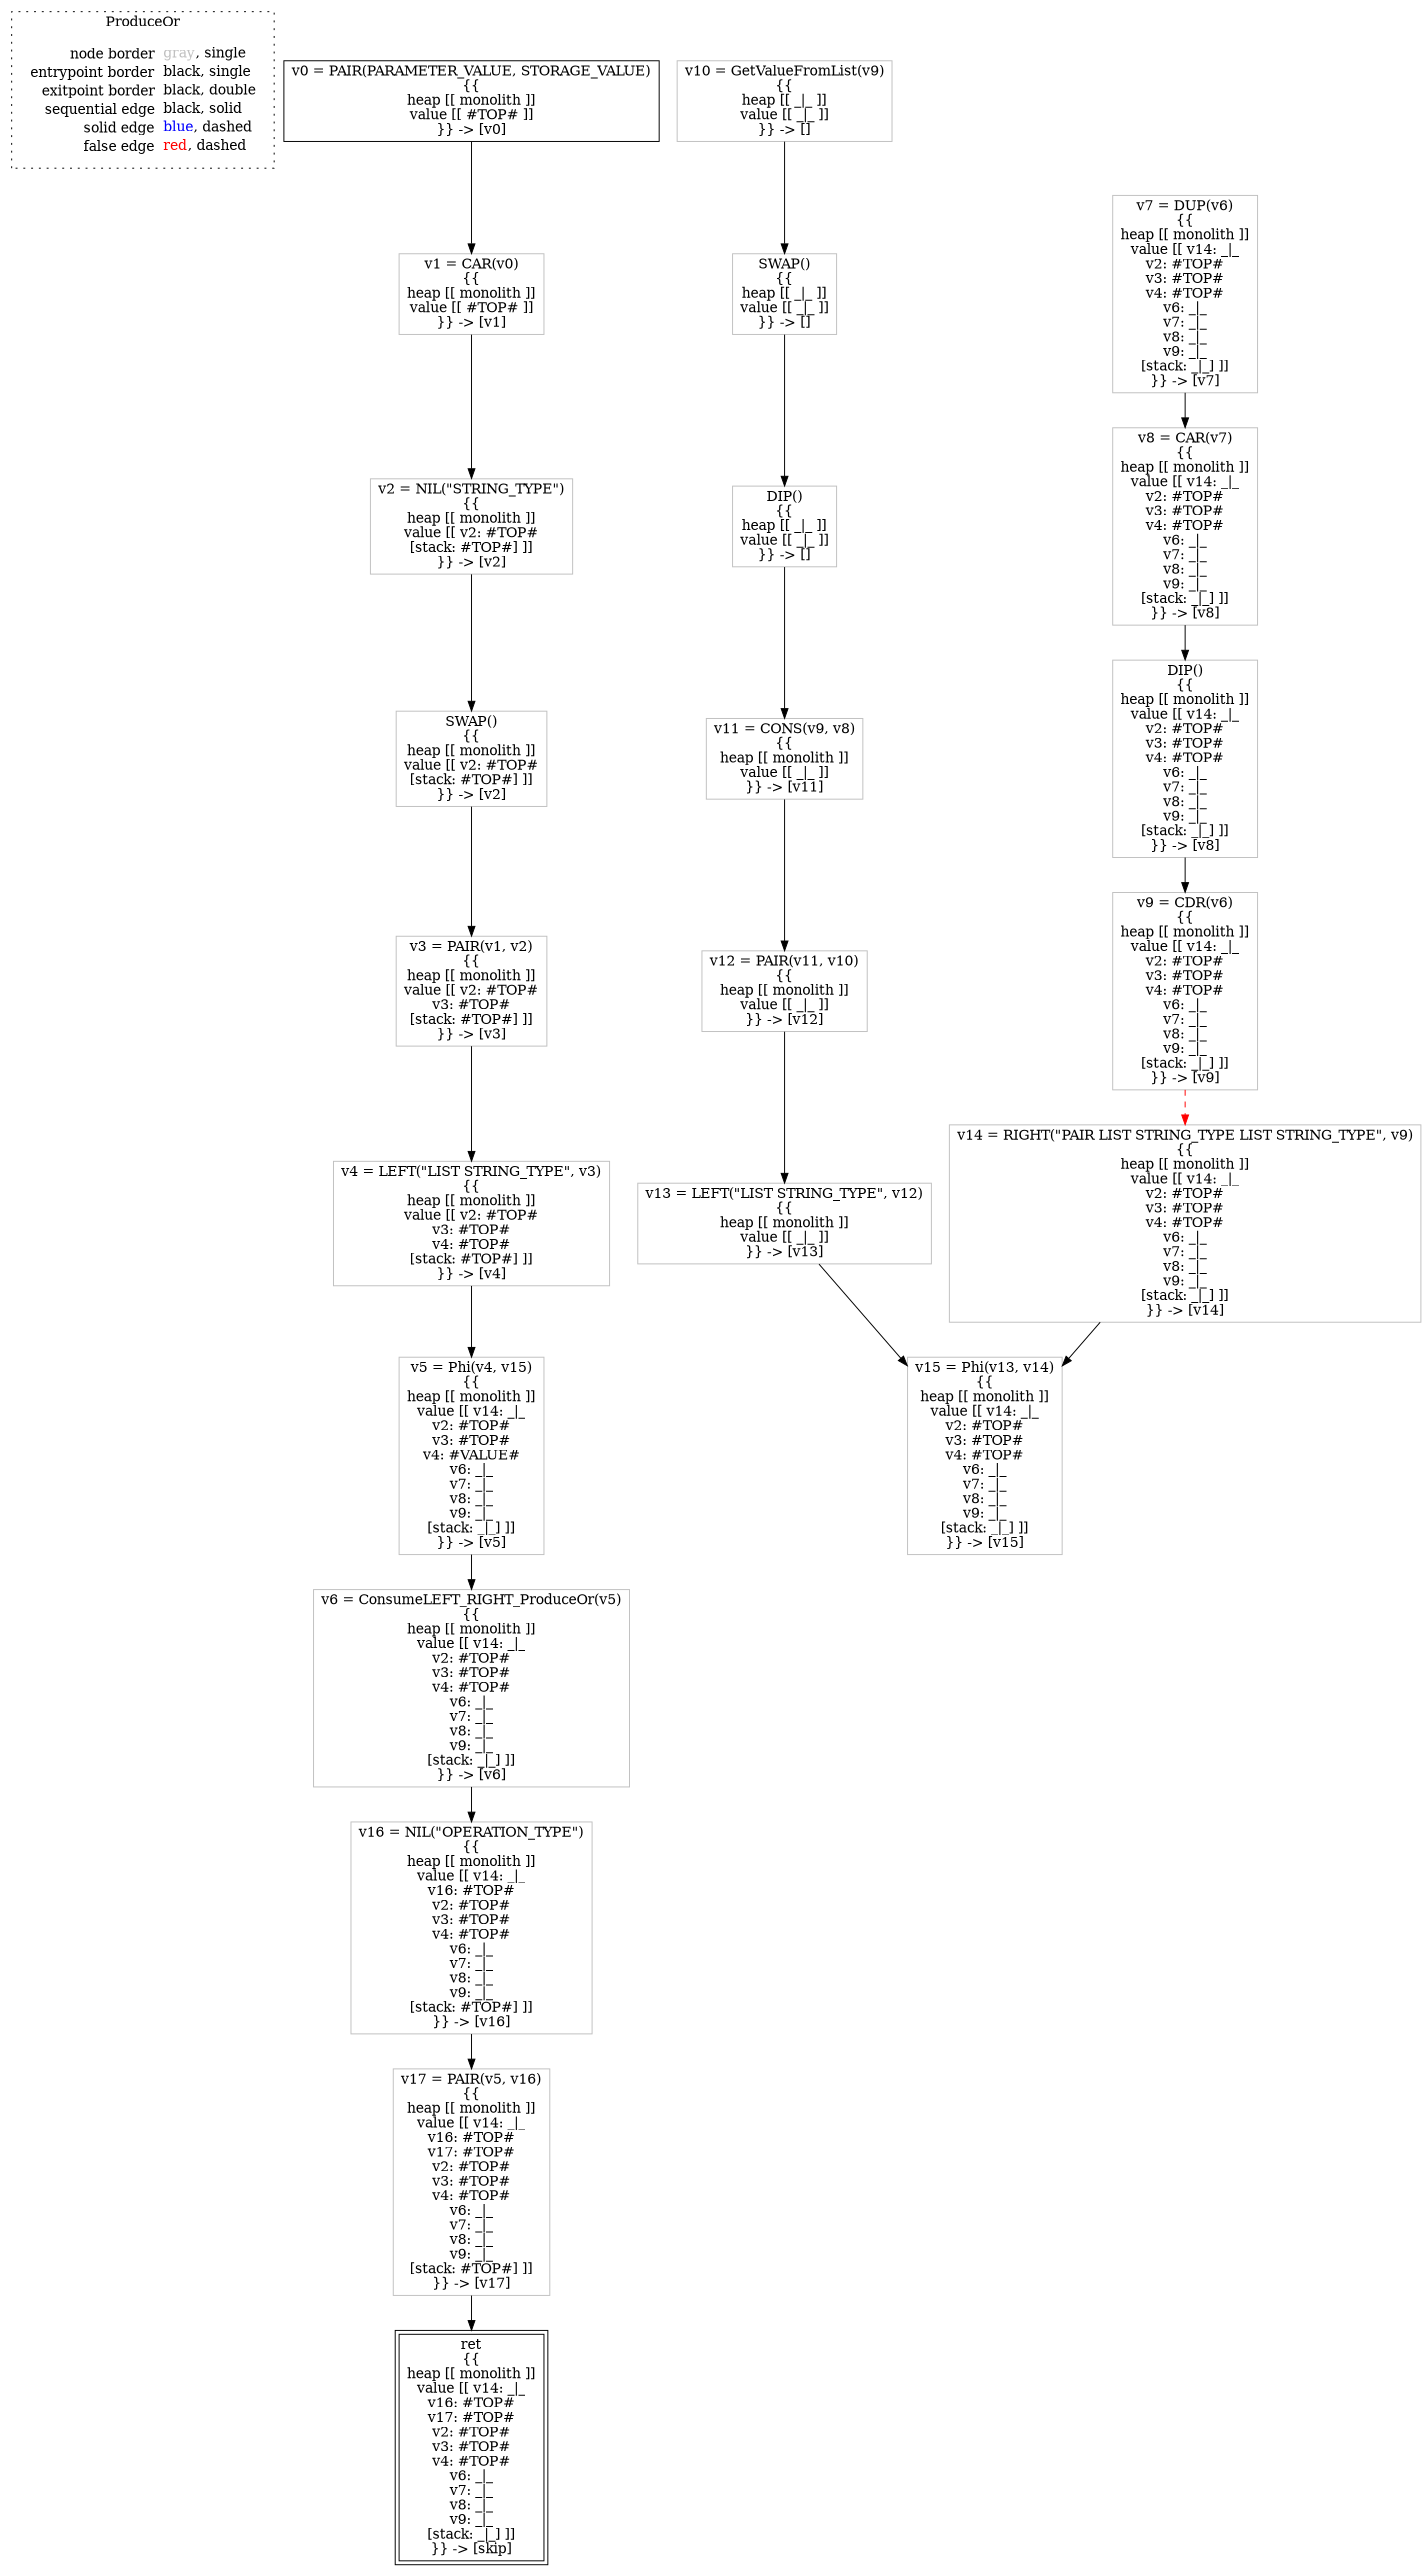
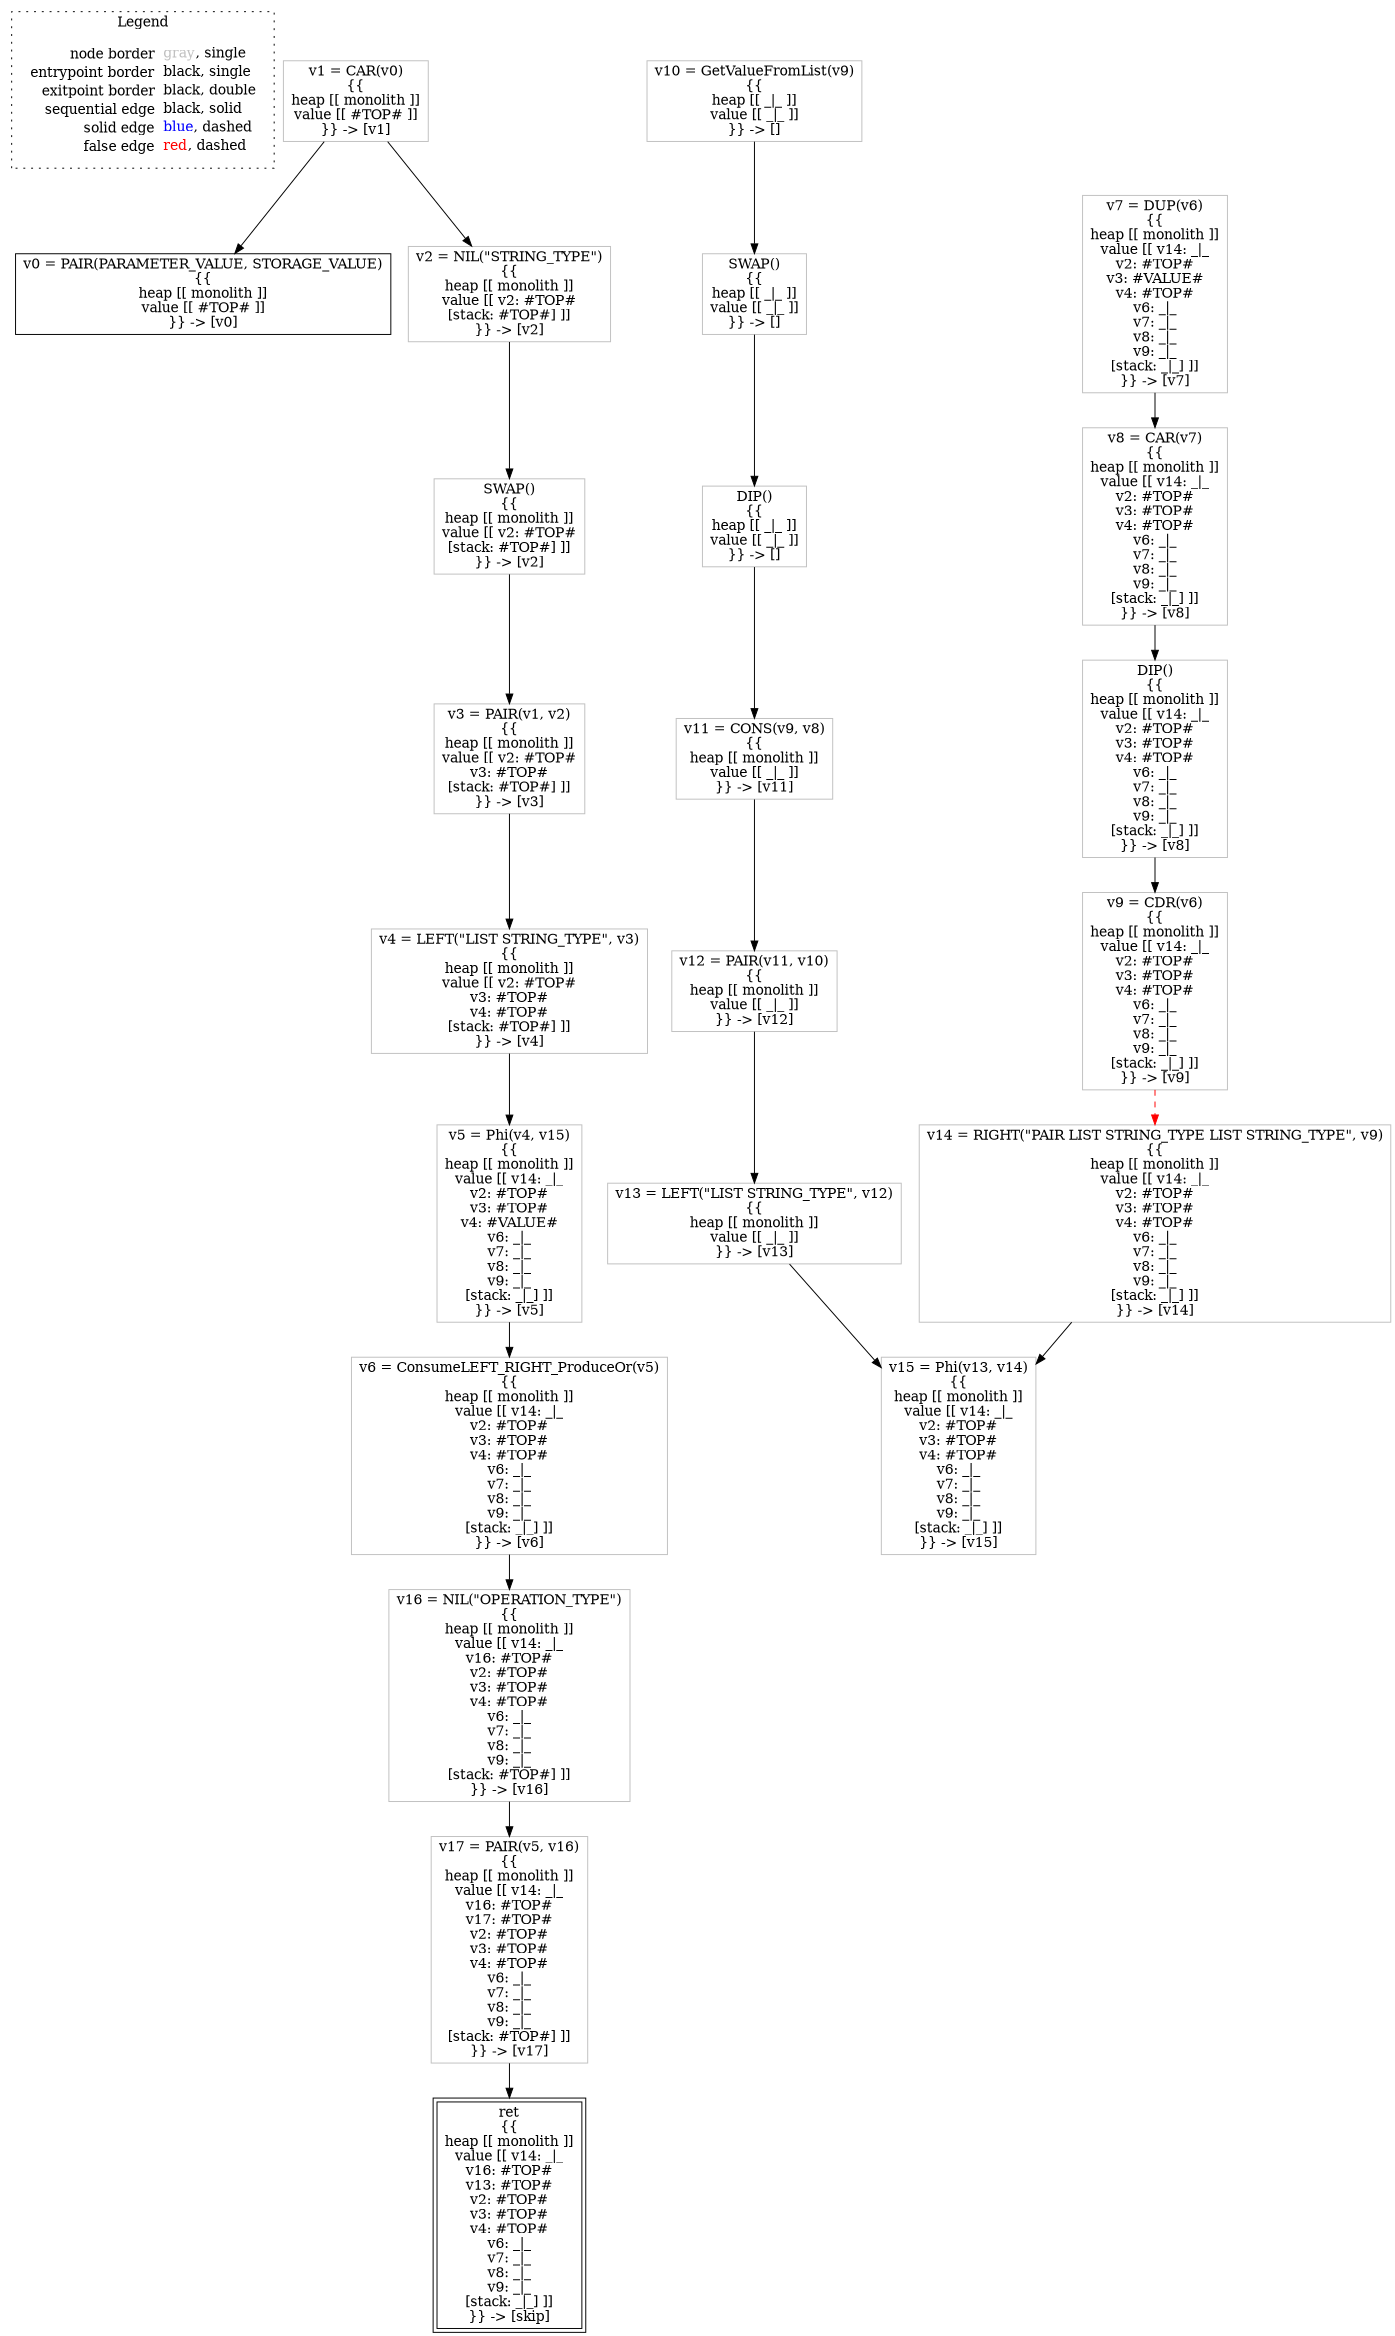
(143, 23) -> (143, 23)
(472, 193) -> (283, 194)
(1185, 279) -> (1155, 279)
(472, 2418) -> (509, 2186)
